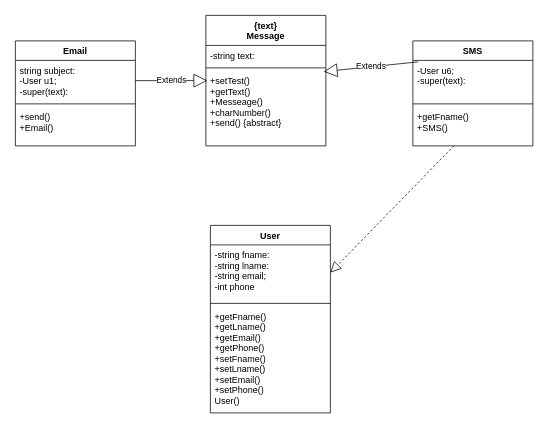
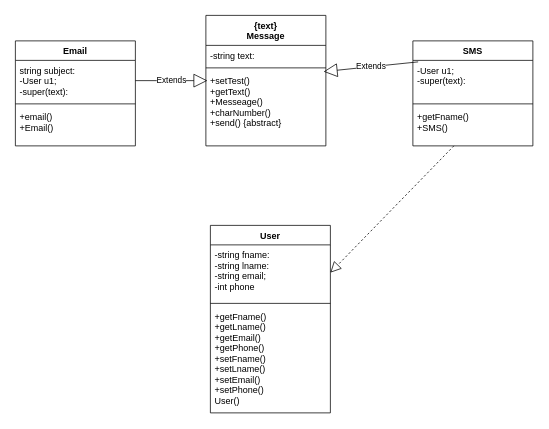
(437, 71) -> (437, 71)
(37, 117) -> (37, 117)
